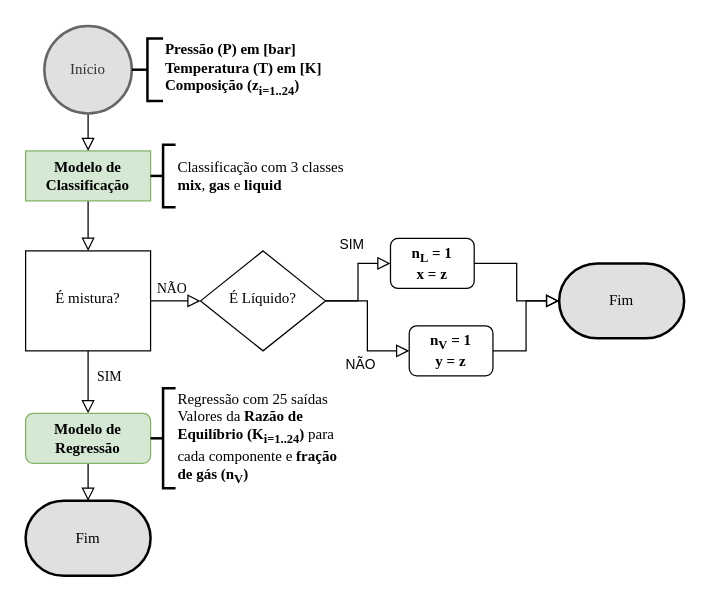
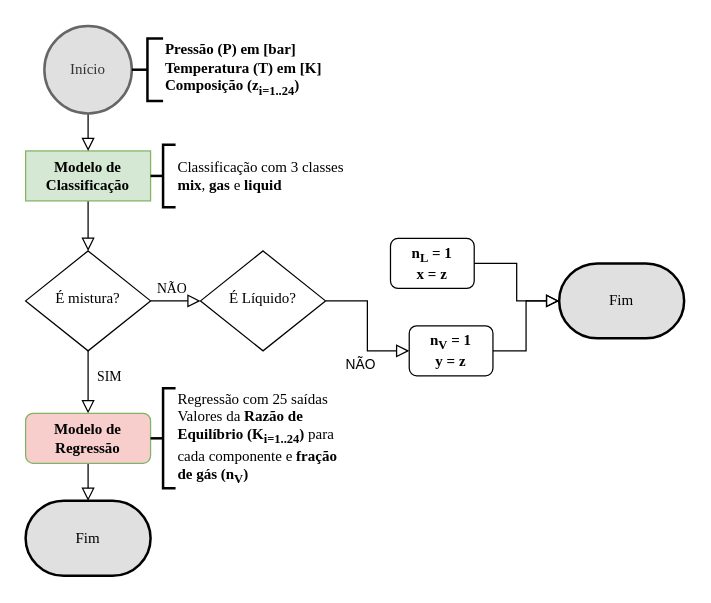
(358, 271) -> none
(88, 301) -> (88, 301)
(88, 438) -> (88, 438)
